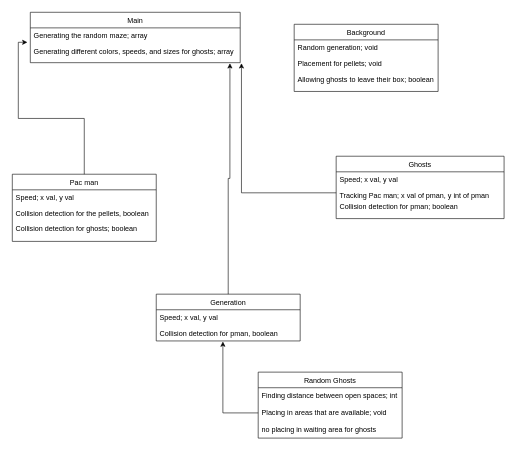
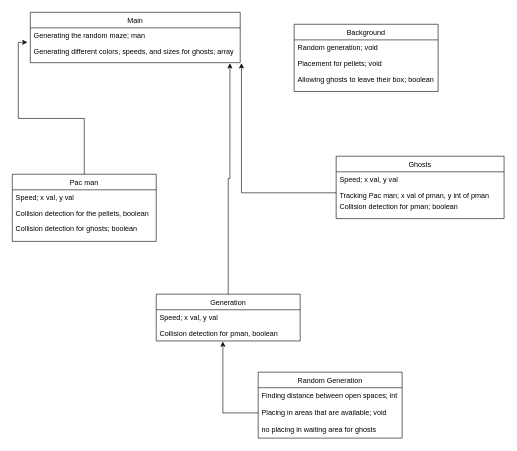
(95, 36) -> (90, 36)
(330, 380) -> (330, 380)
